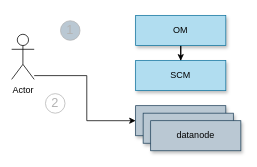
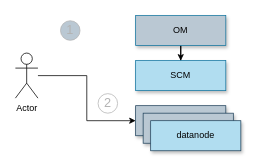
(180, 30) -> (180, 30)
(23, 57) -> (27, 75)
(55, 103) -> (108, 103)
(195, 135) -> (195, 135)
